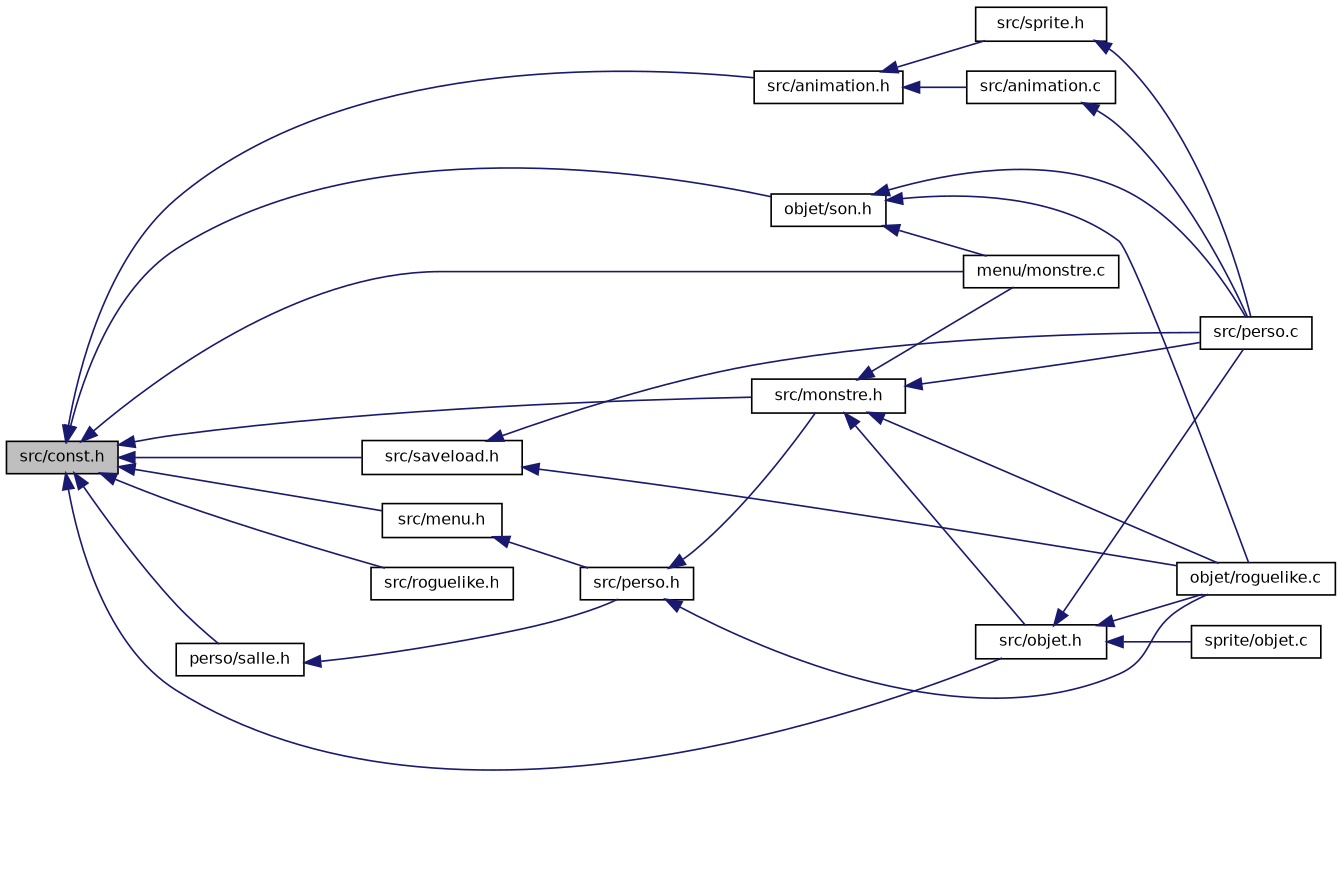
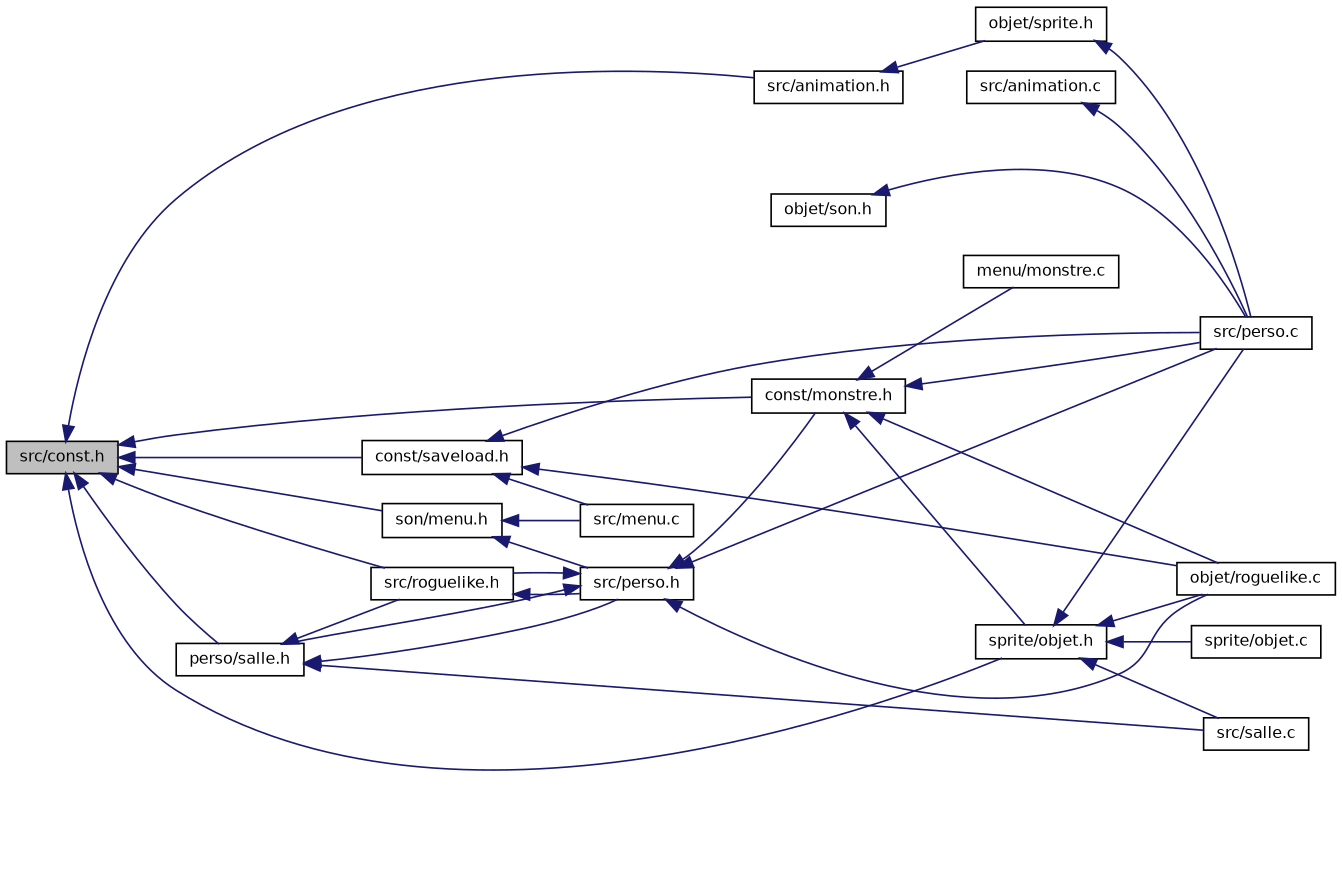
(1041, 24) -> (1041, 24)
(943, 87) -> none
(363, 181) -> none
(943, 243) -> none
(507, 272) -> none
(1145, 296) -> none
(829, 396) -> (829, 396)
(442, 458) -> (442, 458)
none -> (941, 460)
(442, 521) -> (442, 521)
none -> (637, 521)
none -> (538, 573)
none -> (555, 594)
none -> (348, 619)
none -> (424, 619)
(1041, 642) -> (1041, 642)
none -> (1256, 734)
